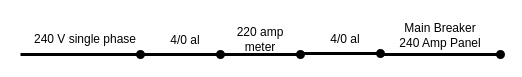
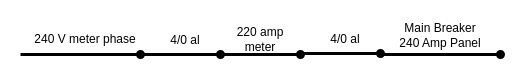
(86, 40) -> (86, 40)
